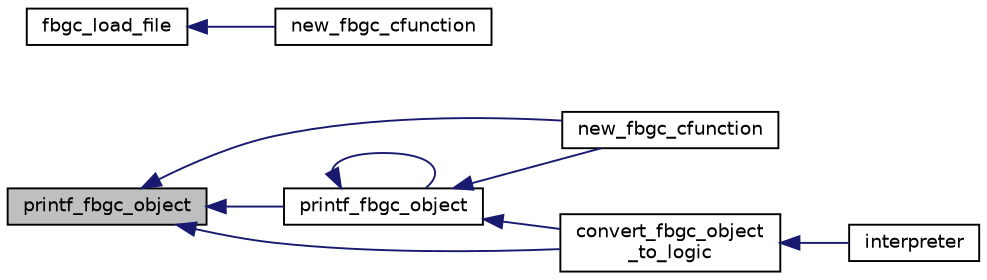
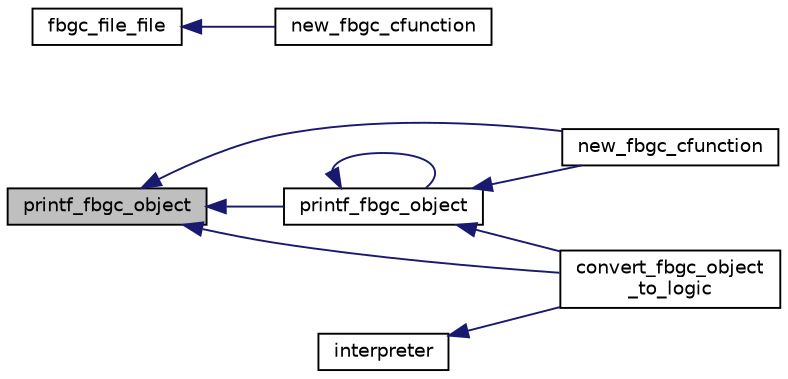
(107, 27) -> (107, 27)
(824, 243) -> (514, 319)
